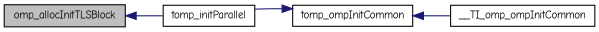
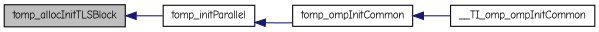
(268, 9) -> (279, 23)
(65, 16) -> (65, 16)
